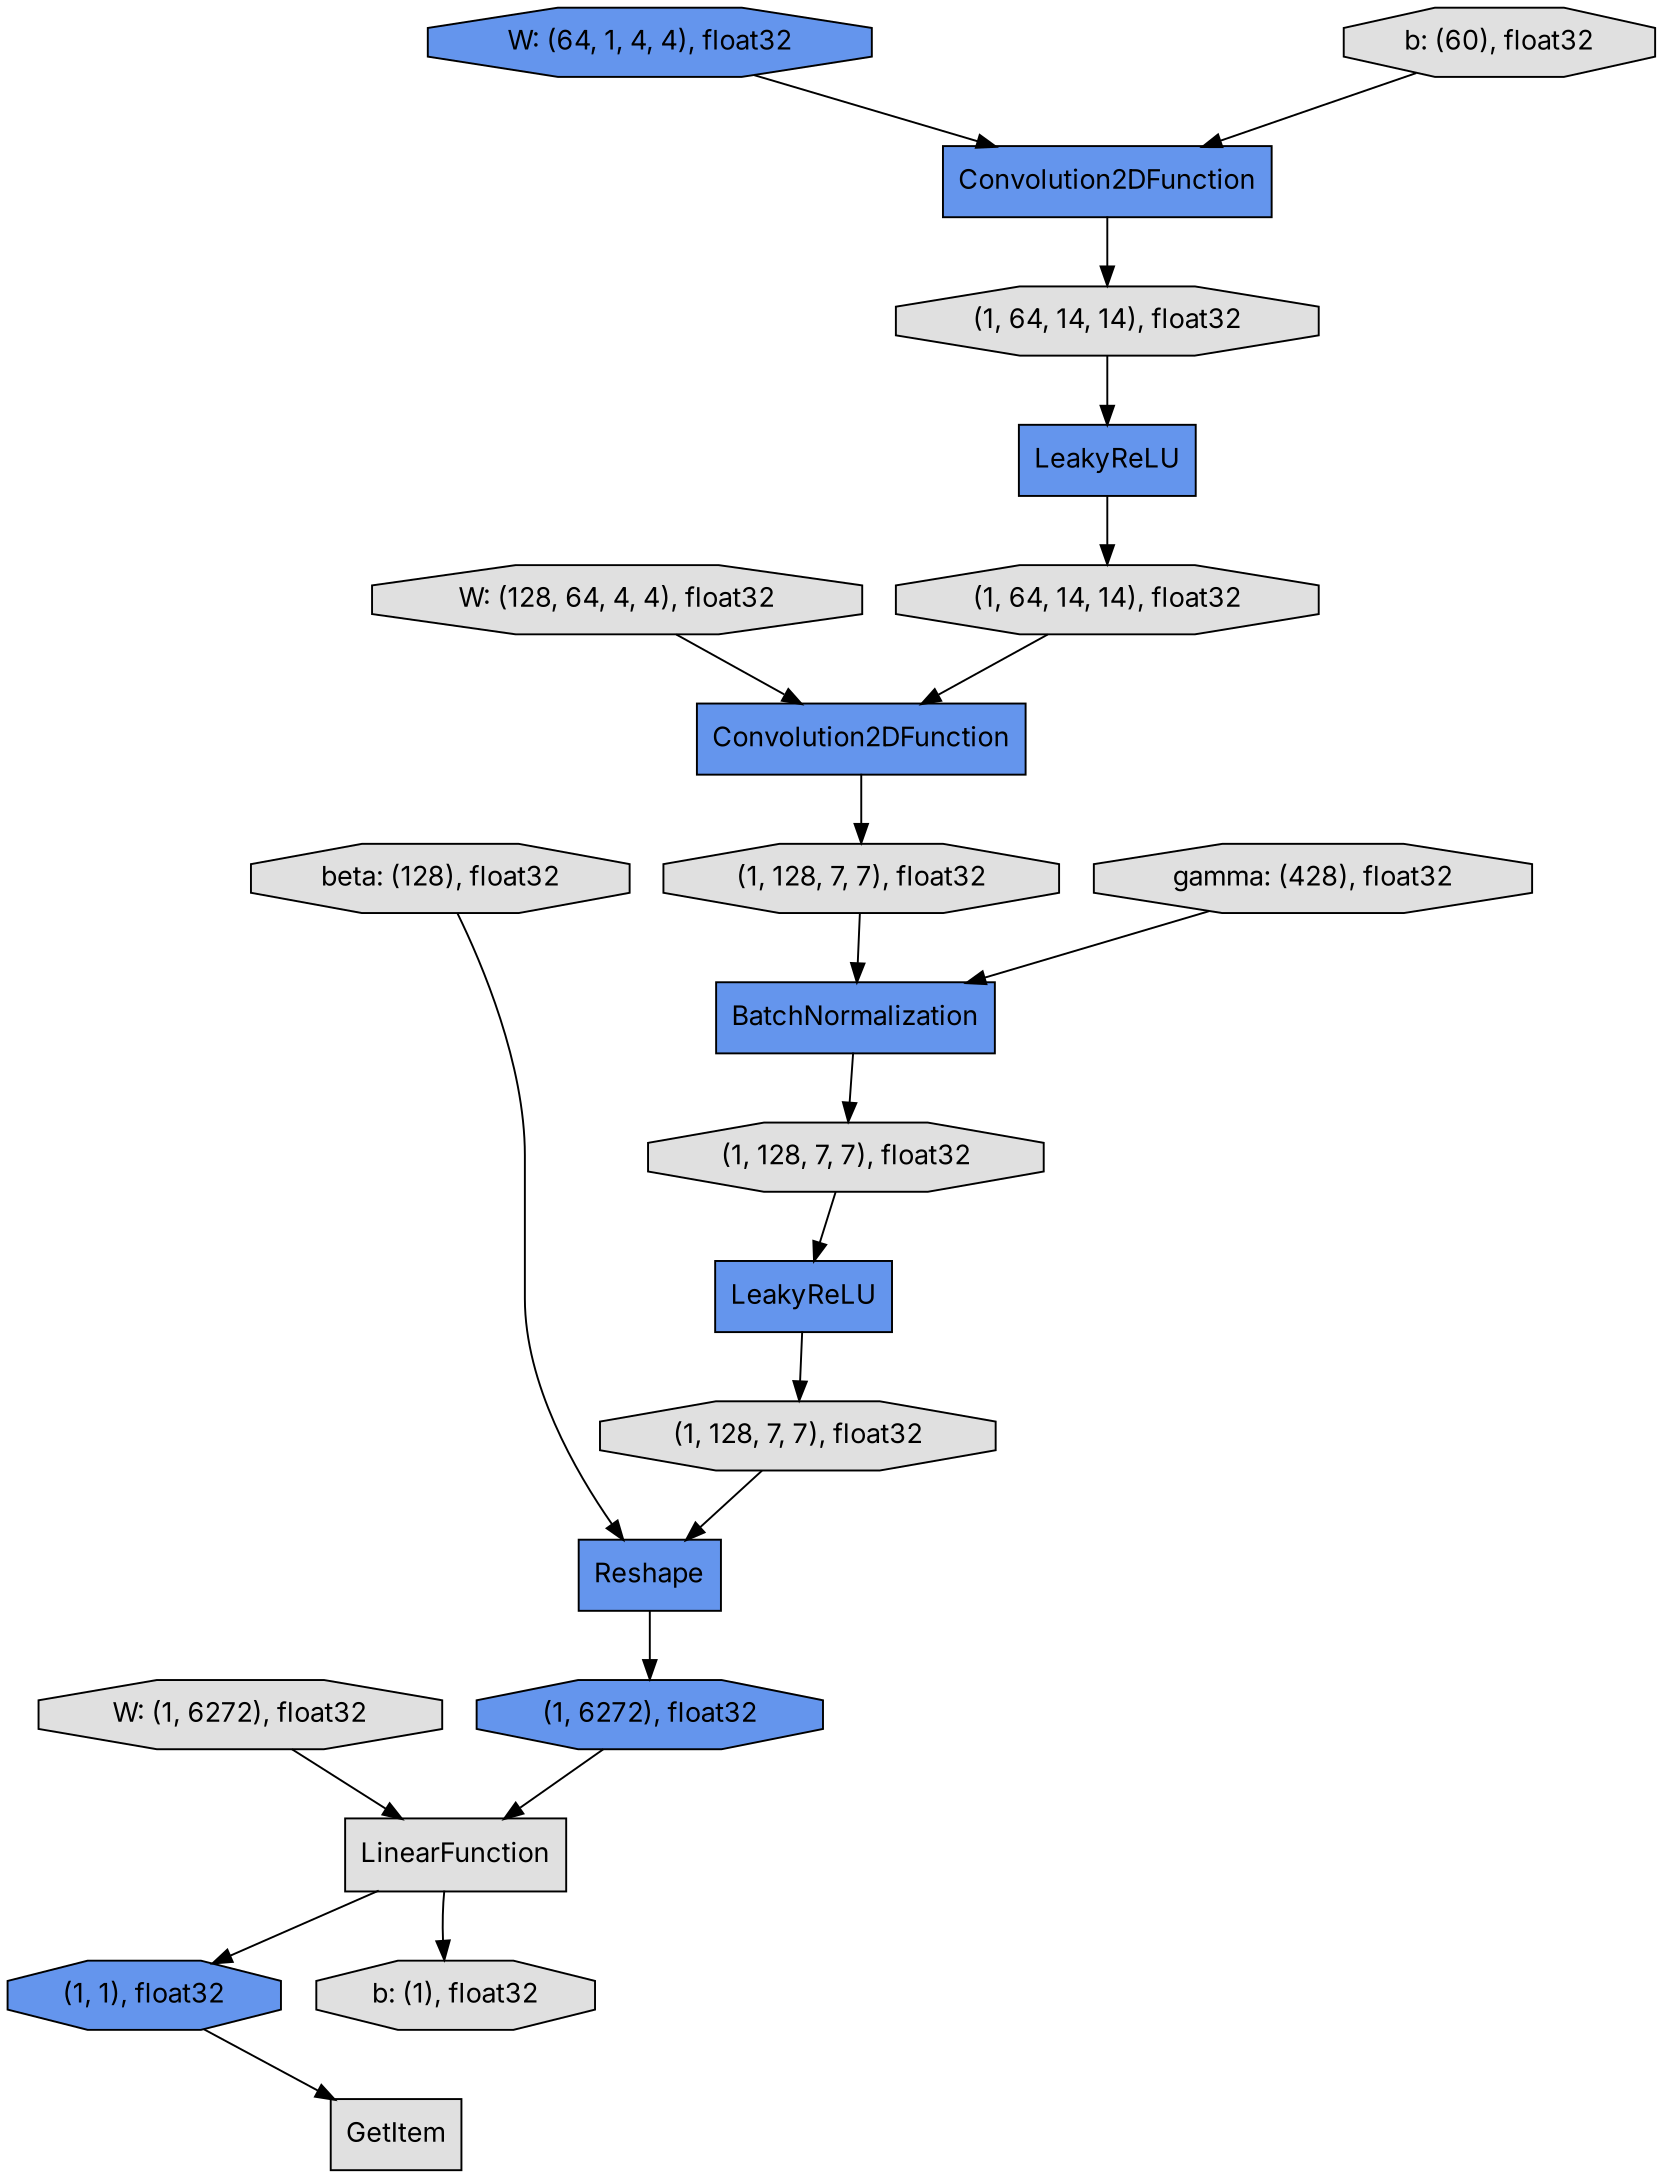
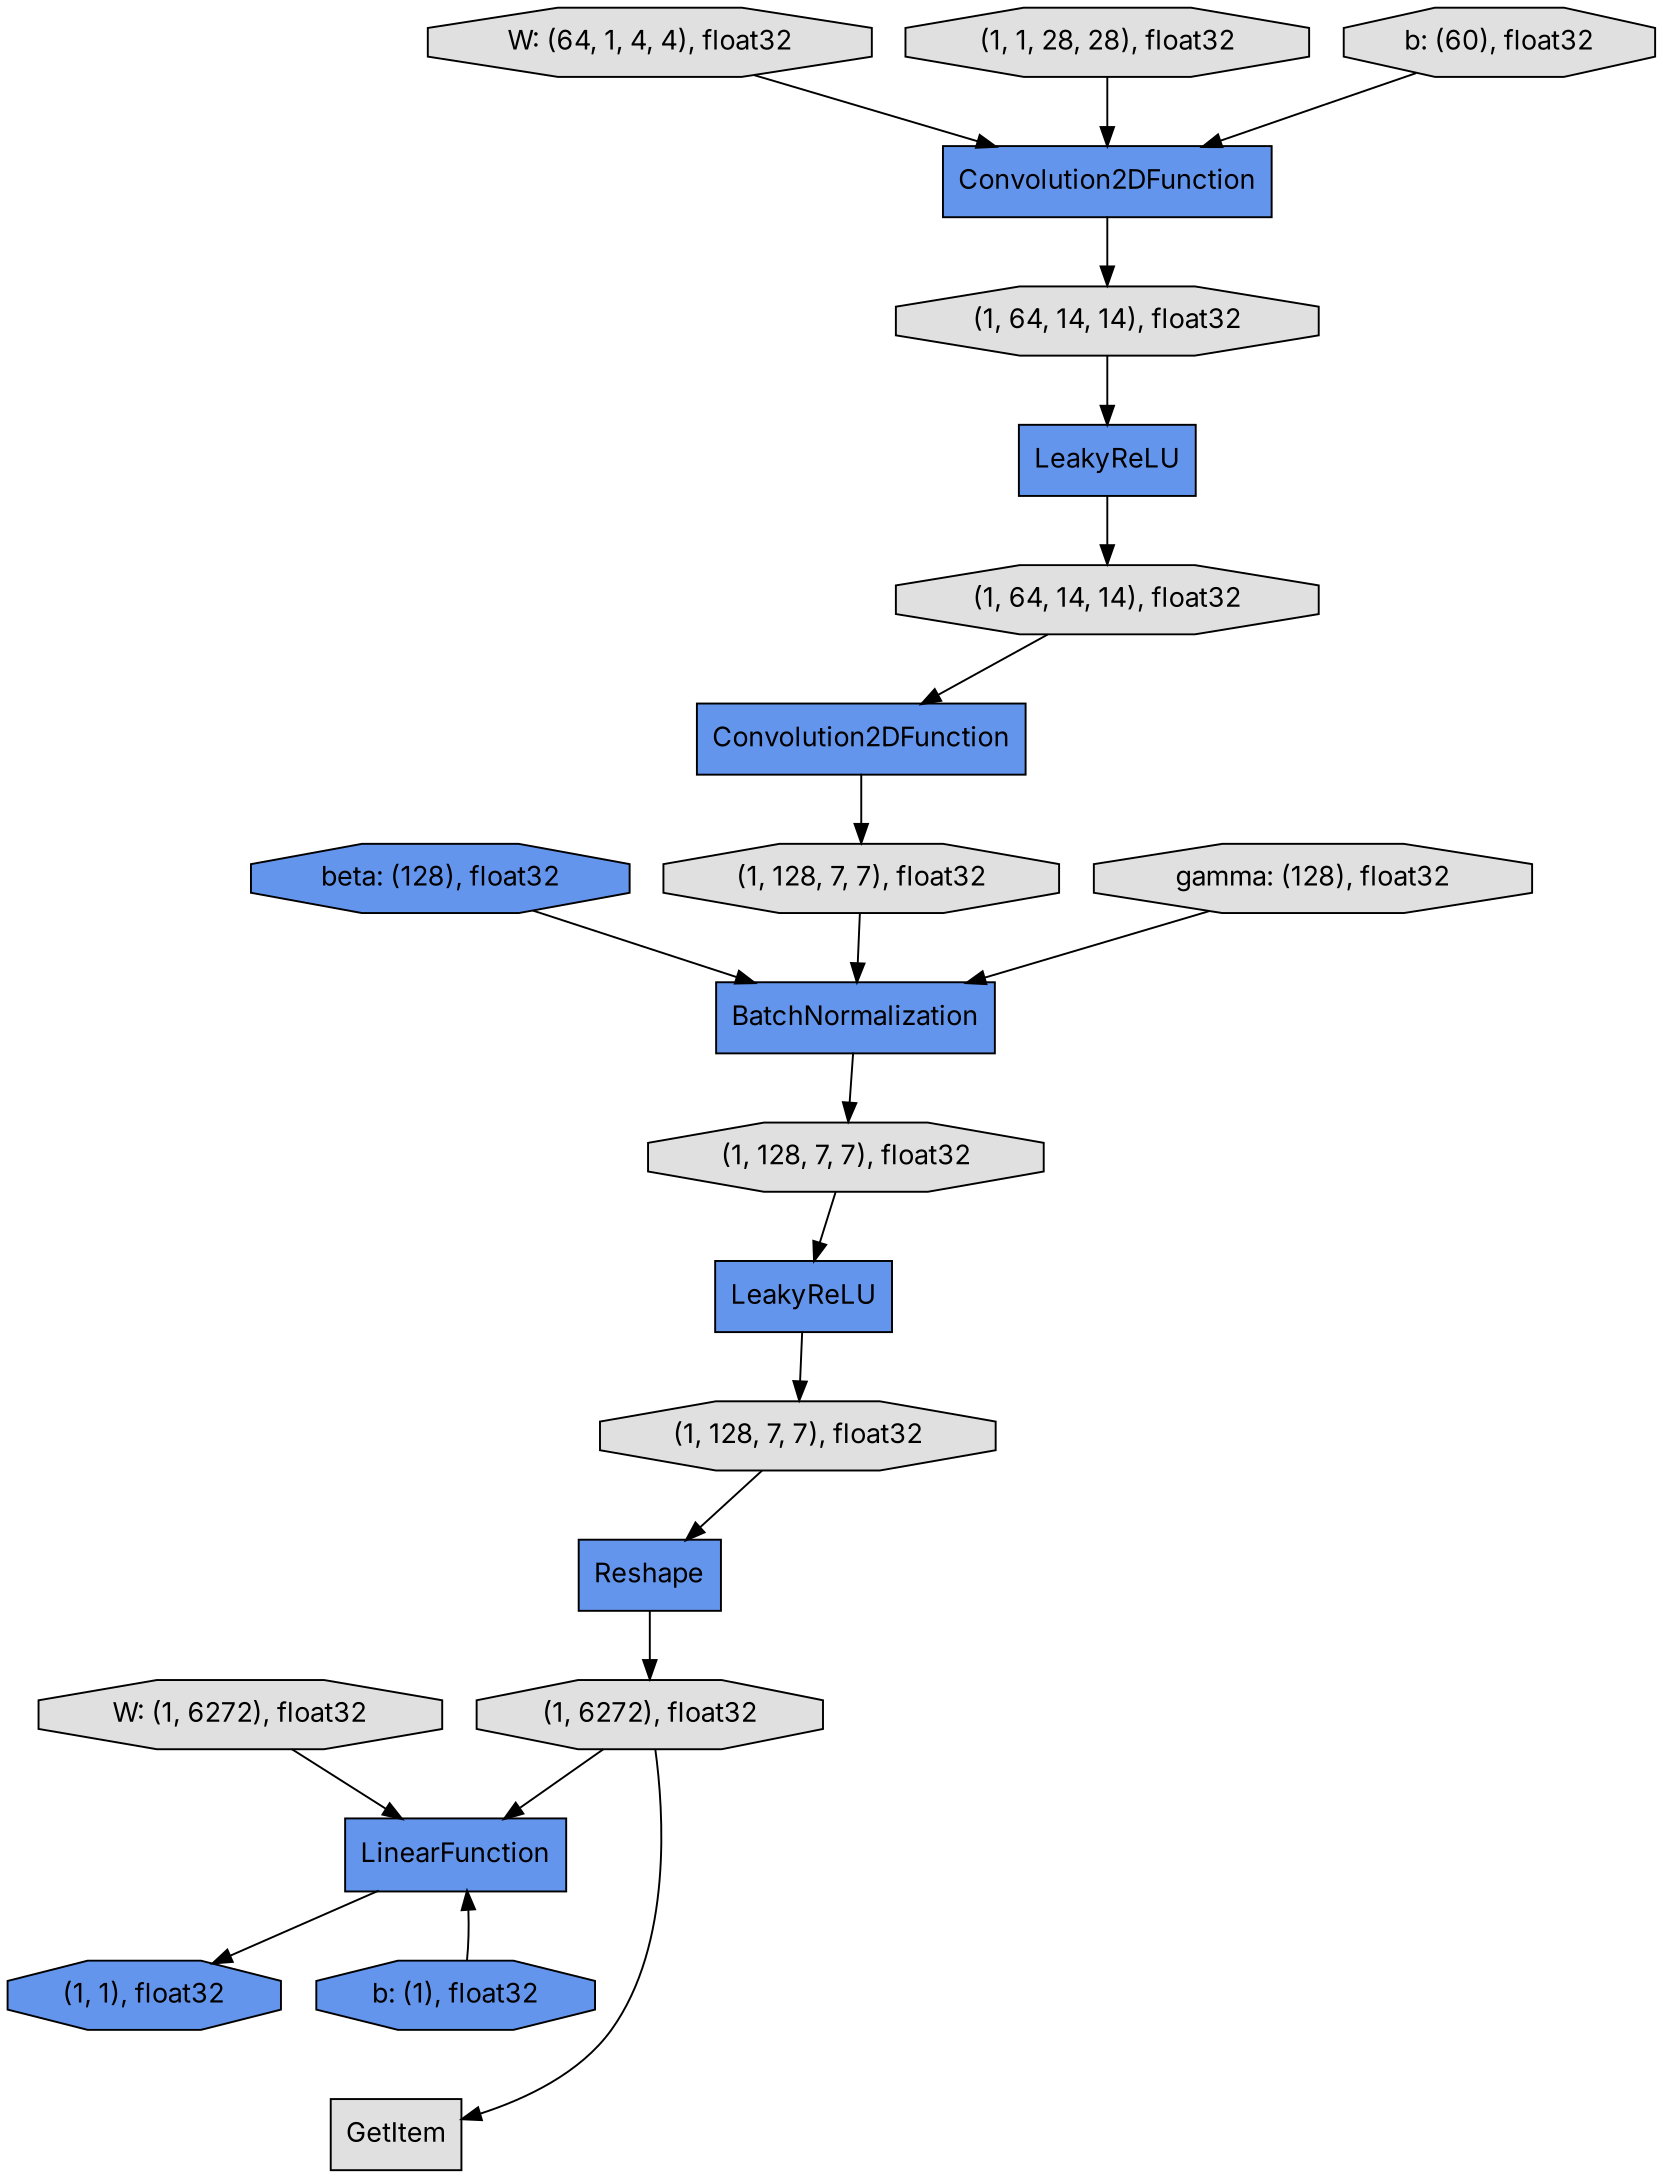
(650, 42) -> (650, 42)
none -> (1107, 42)
(617, 600) -> none
(440, 878) -> (440, 878)
(1313, 878) -> (1313, 878)
(525, 1223) -> (635, 944)
(650, 1715) -> (650, 1715)
(456, 1855) -> (456, 1855)
(443, 1916) -> (469, 1935)
(456, 1995) -> (456, 1995)
(261, 2060) -> (641, 1971)
